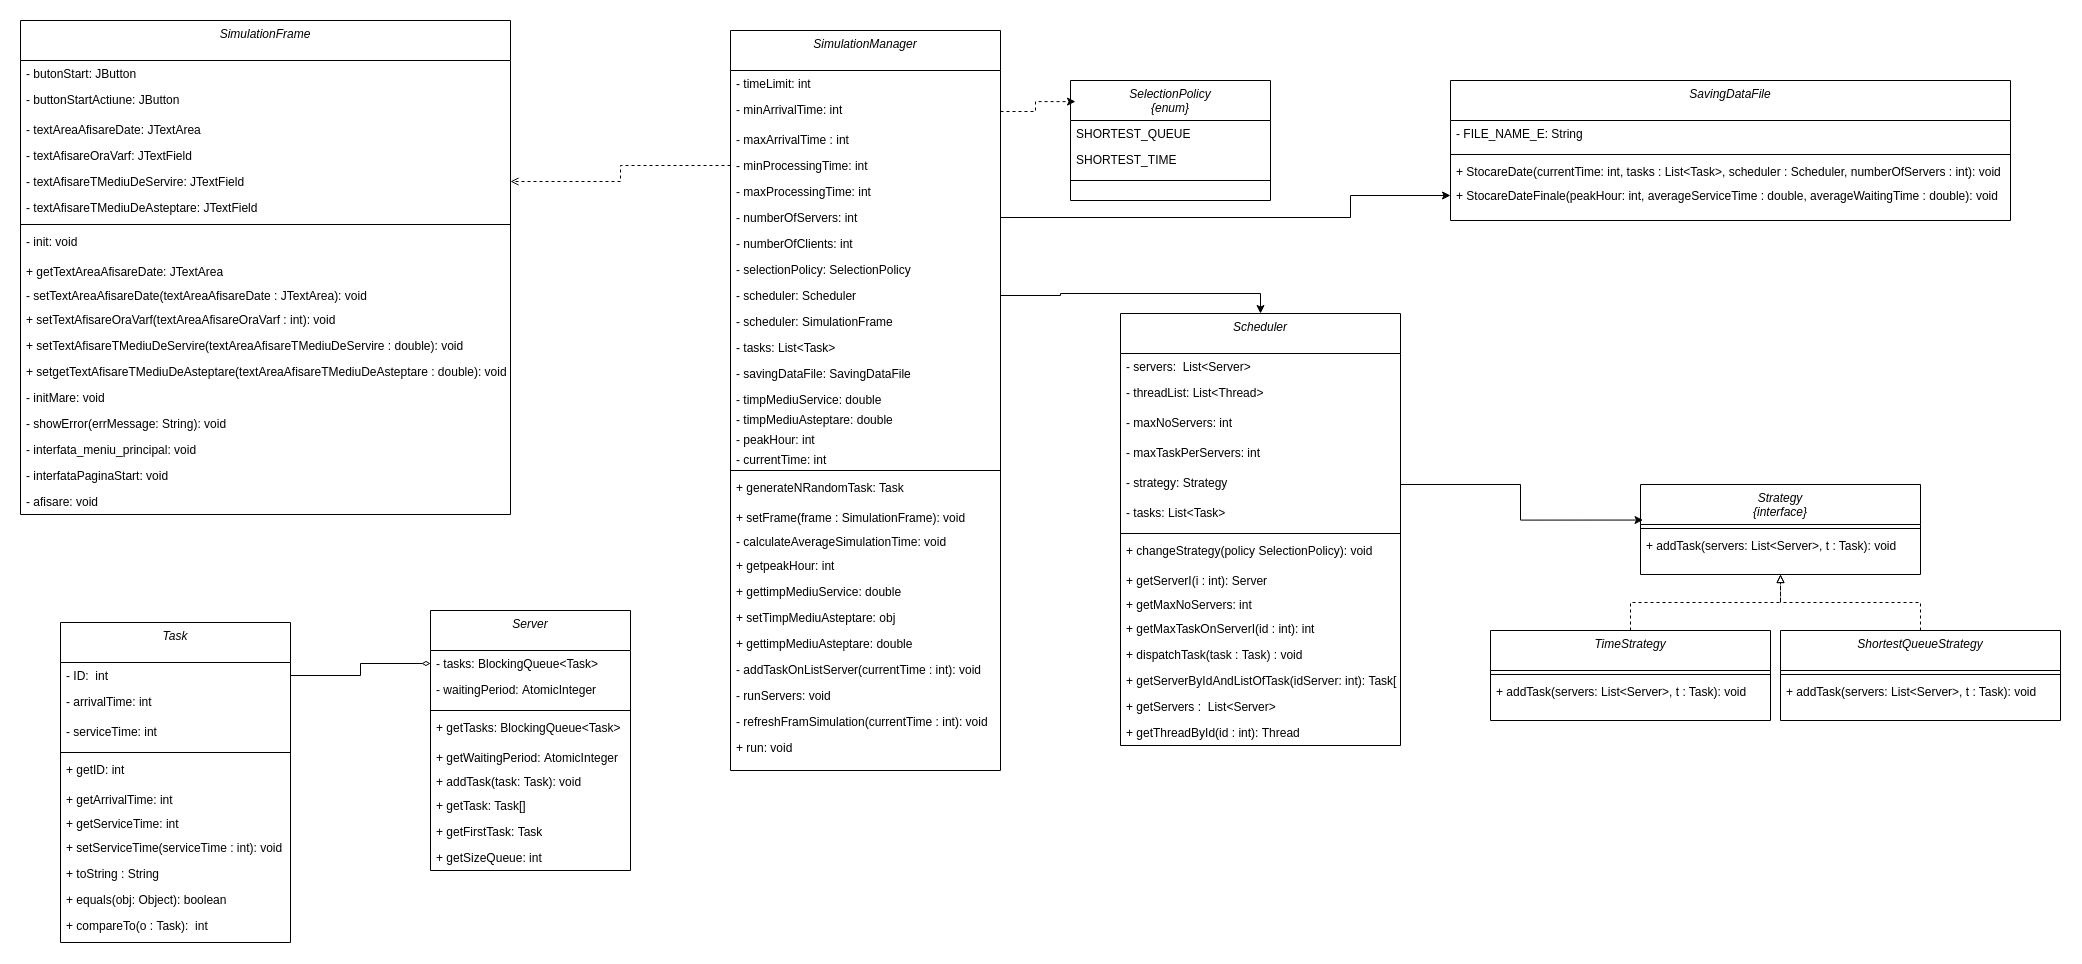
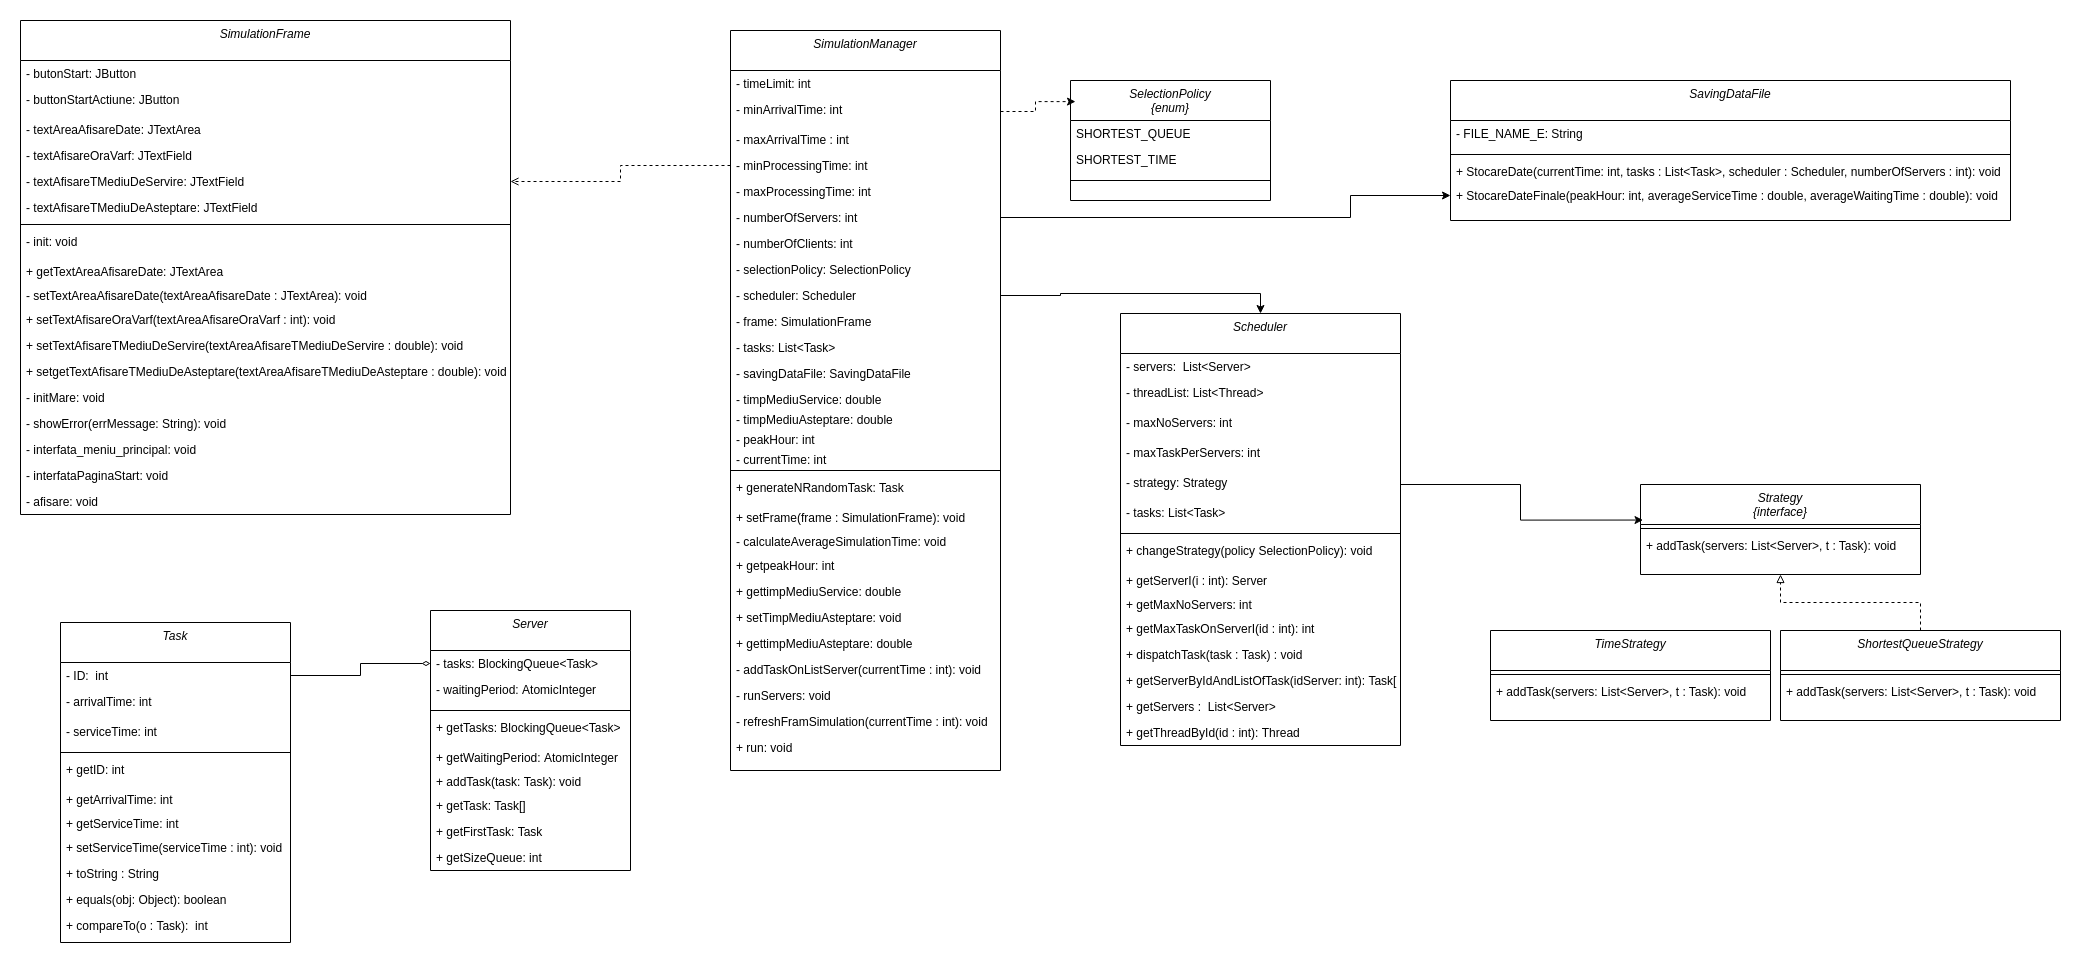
(822, 322) -> (810, 322)
(1691, 603) -> none
(824, 618) -> (826, 618)
